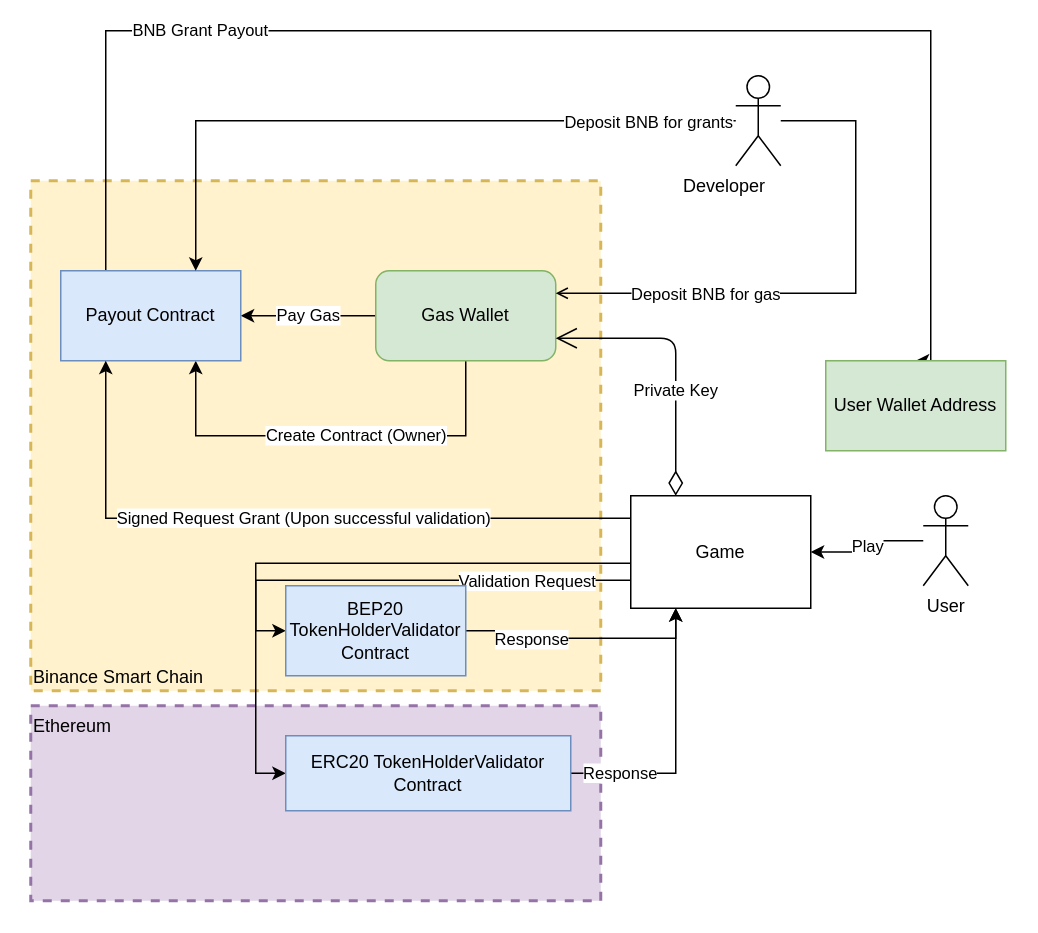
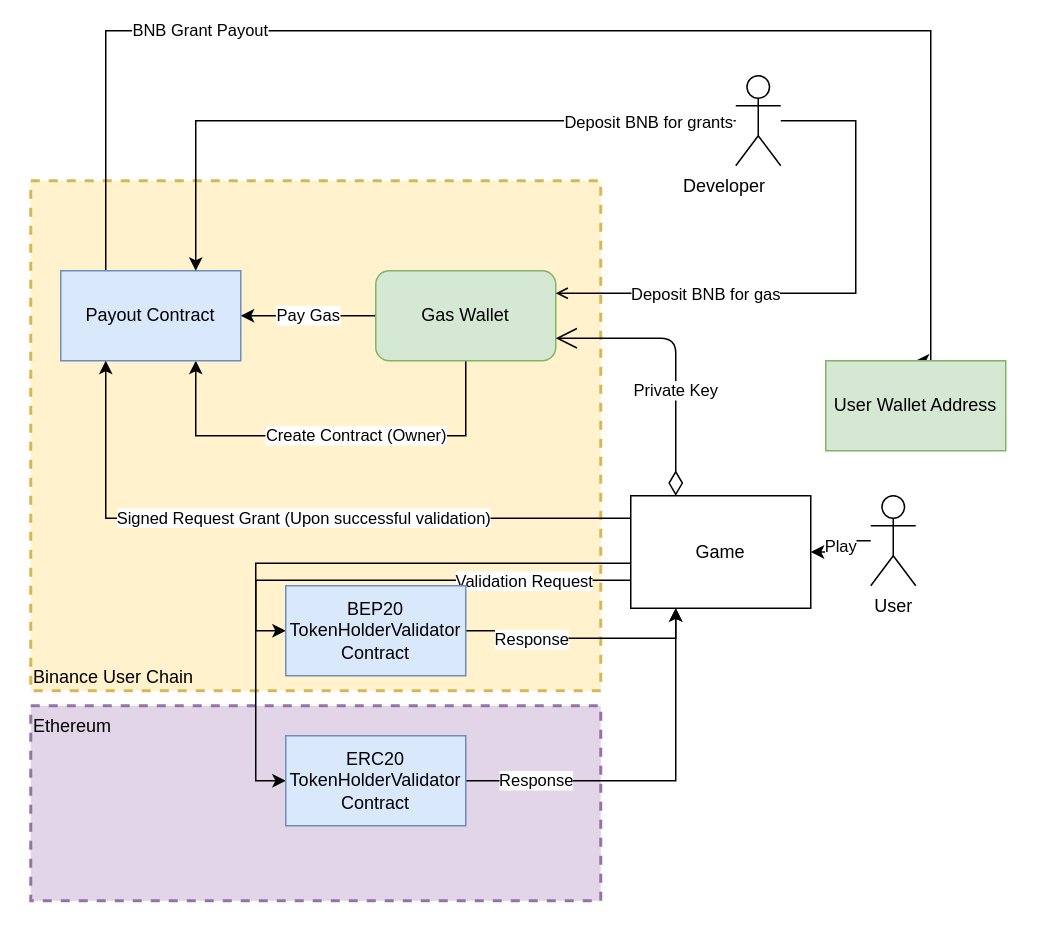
(946, 541) -> (893, 541)
(120, 675) -> (115, 675)
(428, 773) -> (376, 781)
